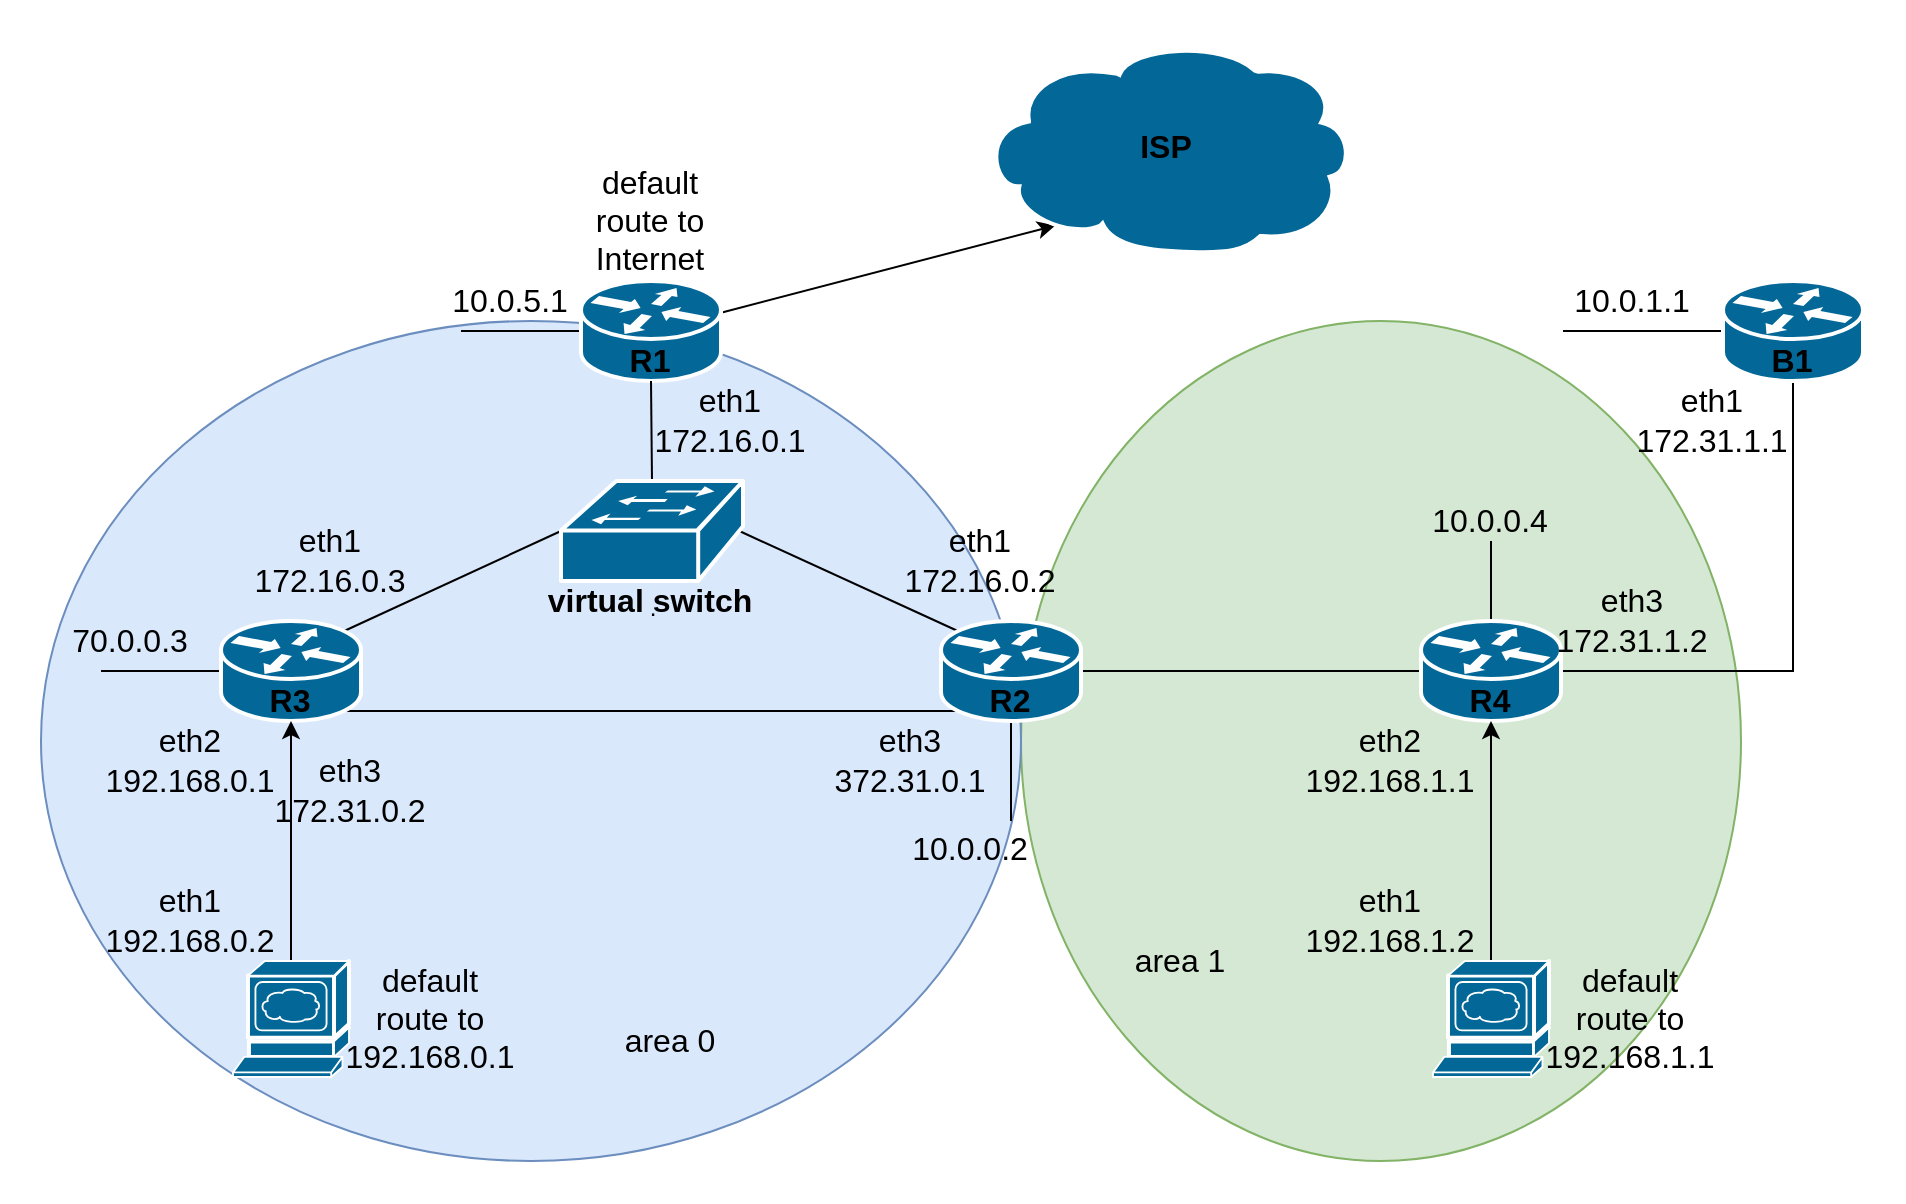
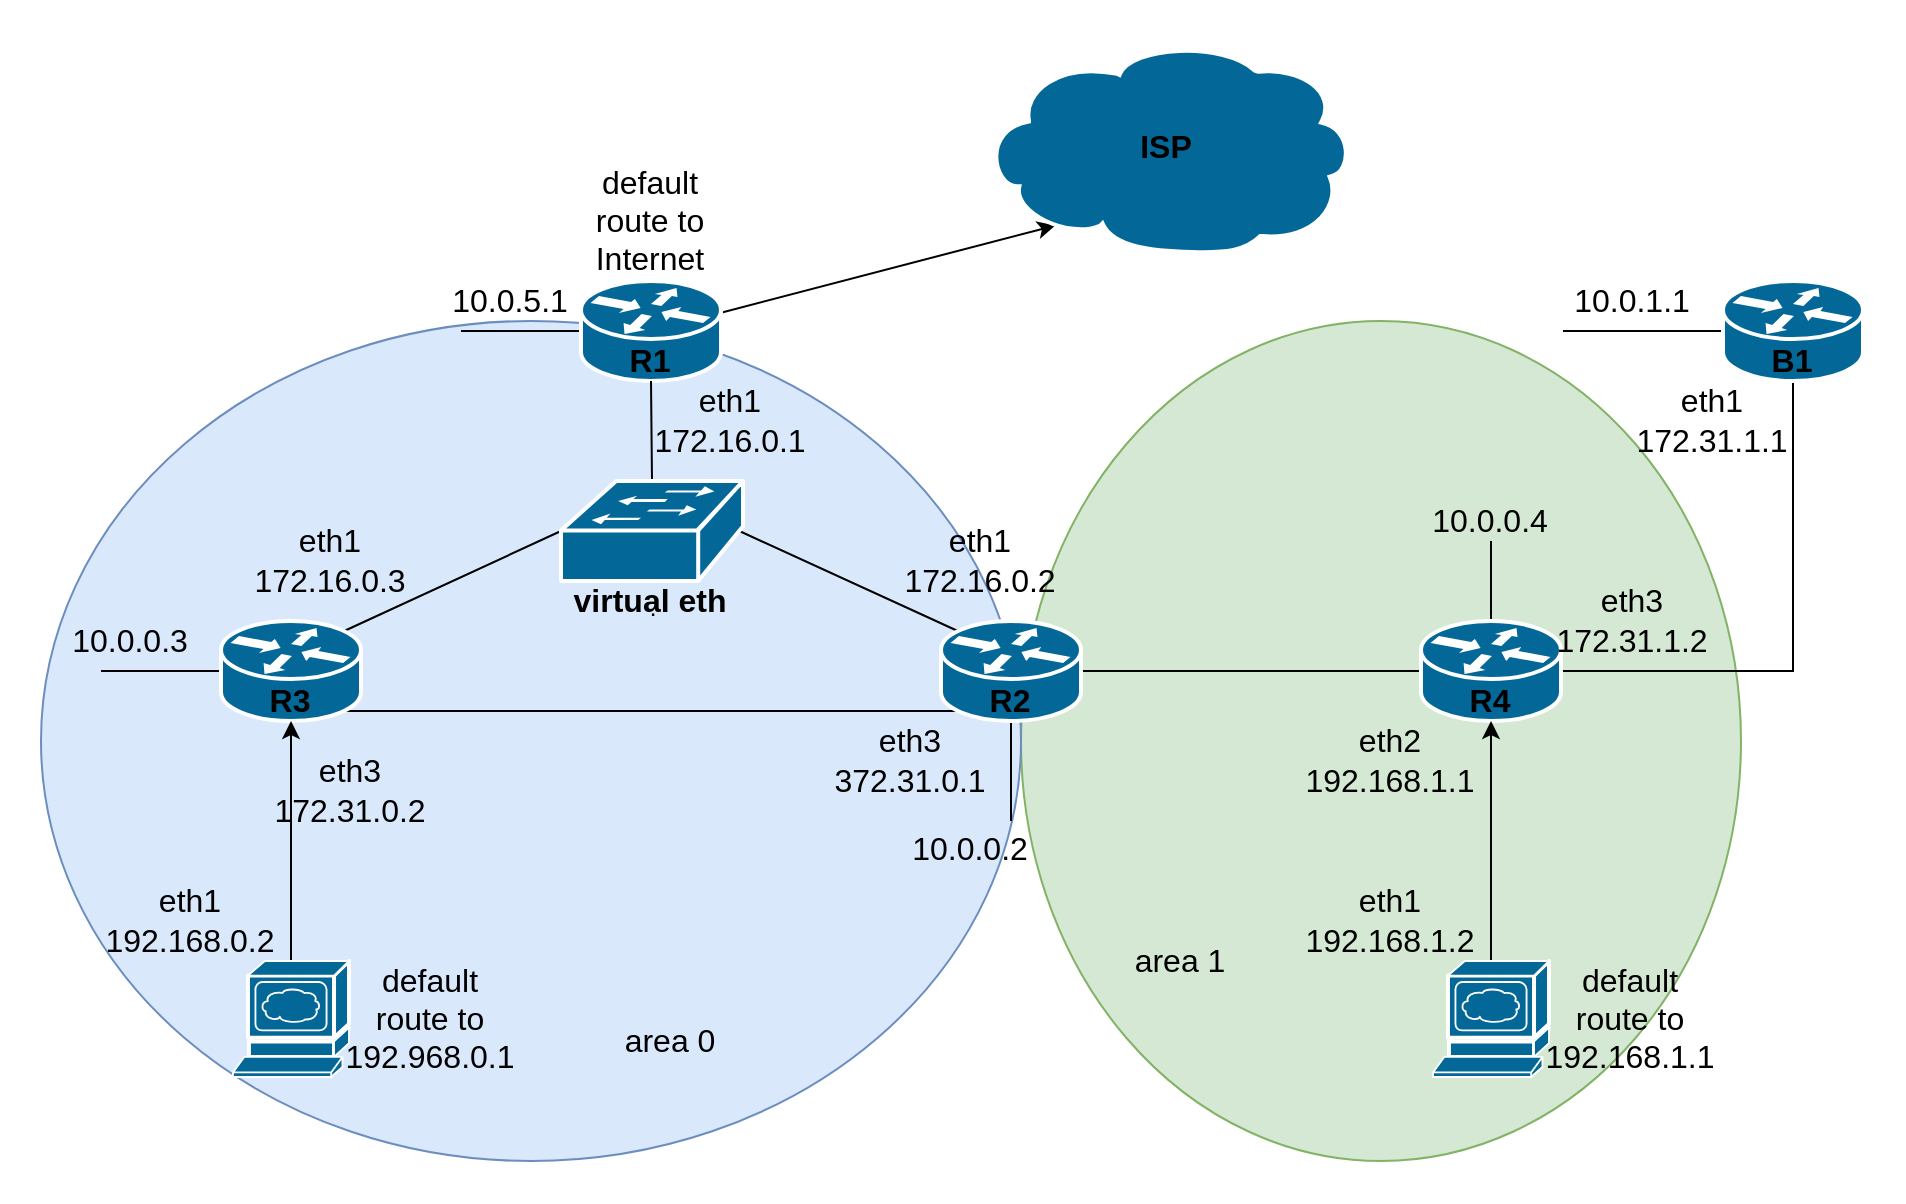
(651, 601) -> (651, 601)
(131, 641) -> (131, 641)
(191, 761) -> none
(431, 1019) -> (431, 1019)
